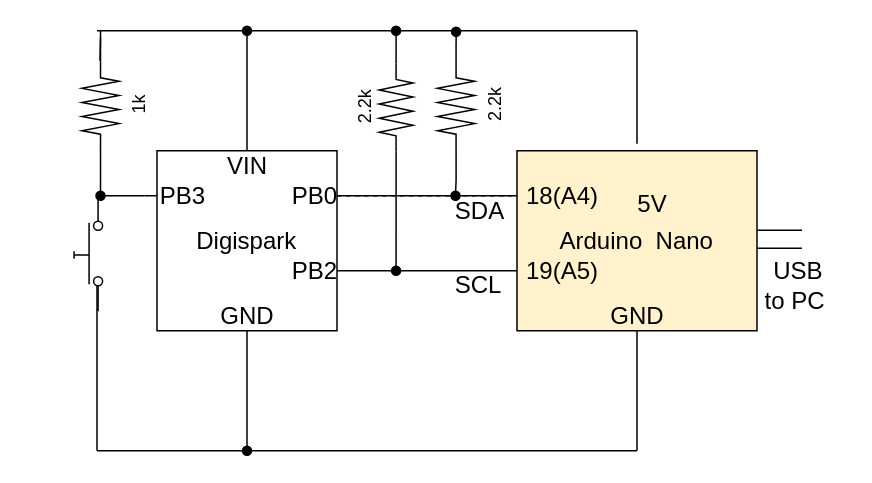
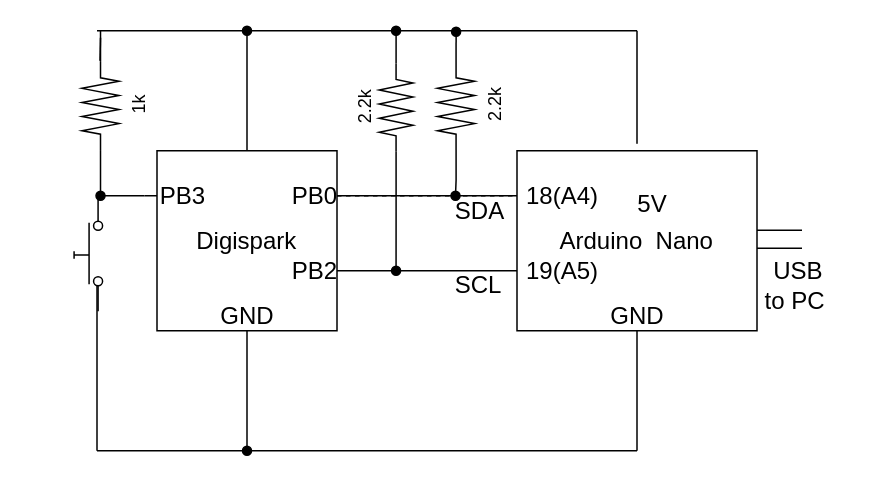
(247, 166) -> none
(637, 241) -> (637, 241)
